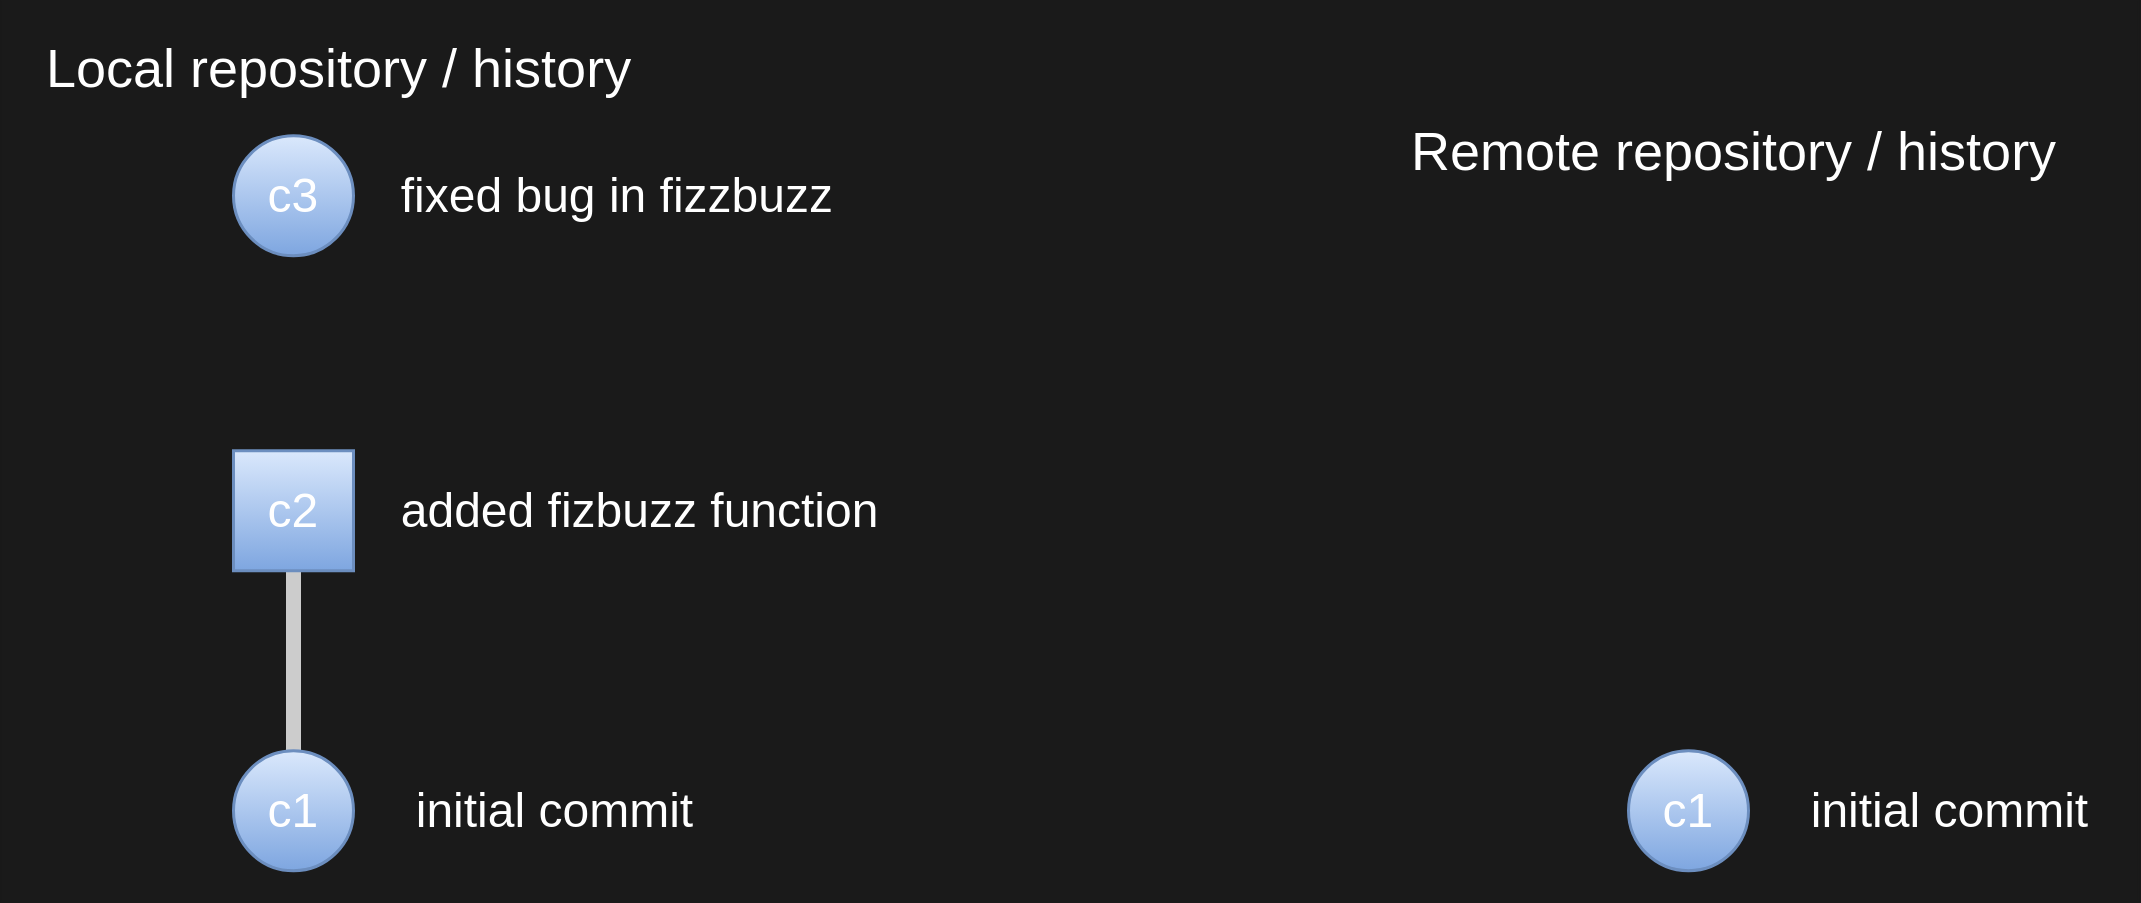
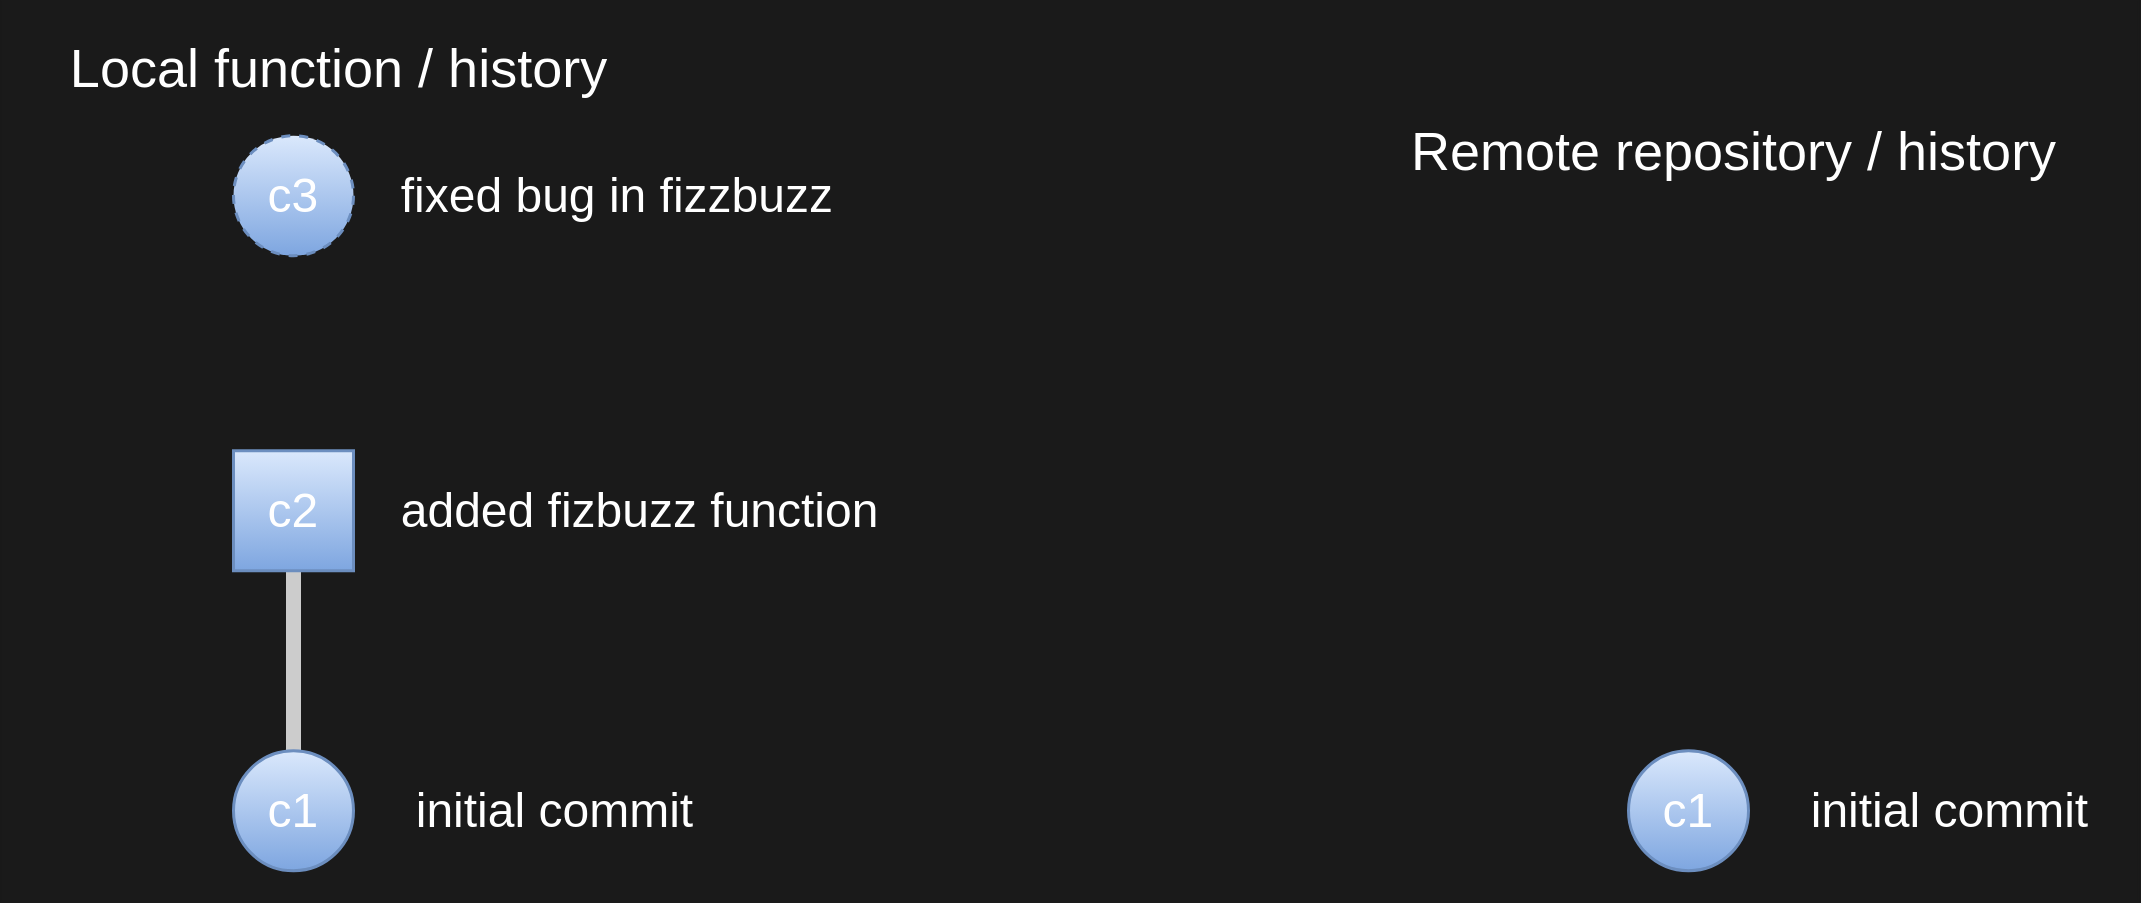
(339, 68) -> (339, 68)
(293, 196) -> (293, 196)
